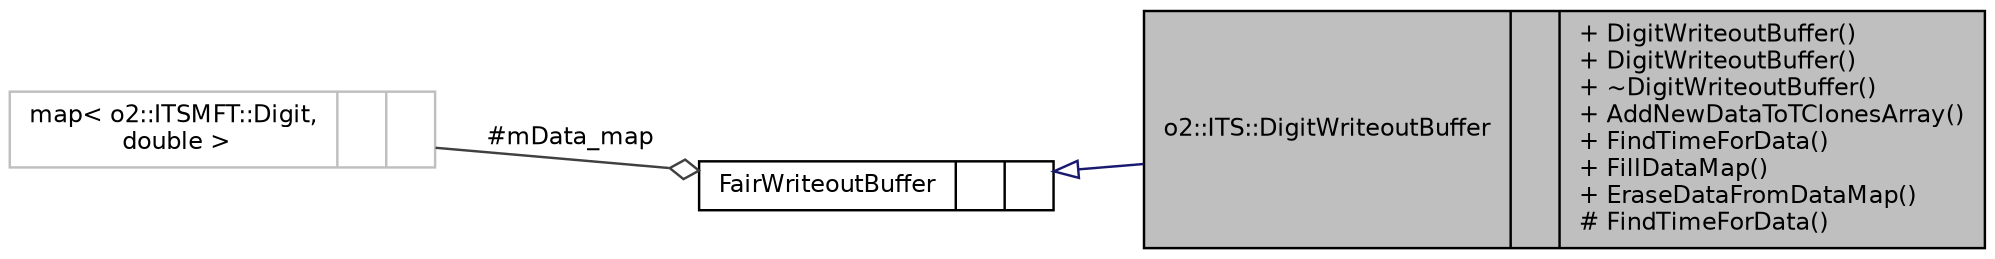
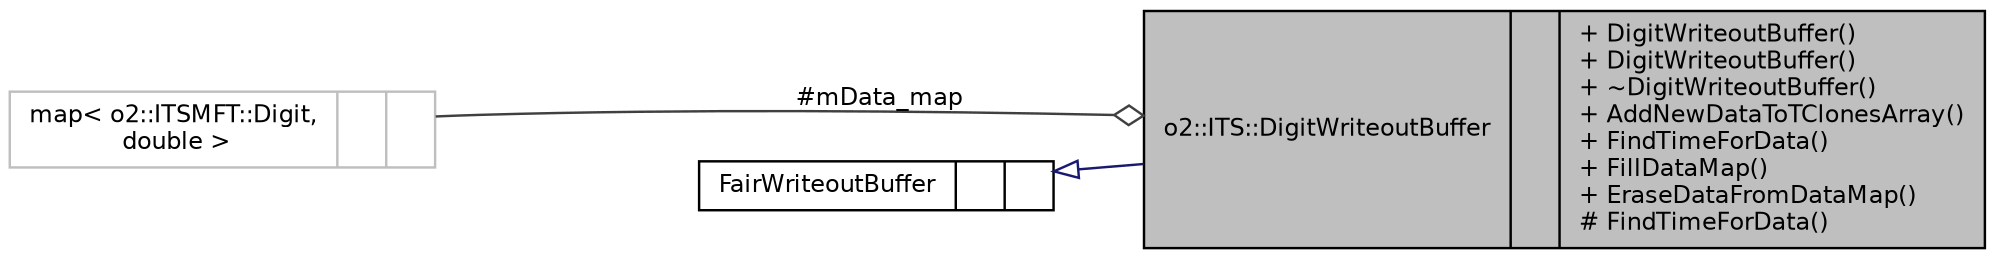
(552, 158) -> (775, 111)
